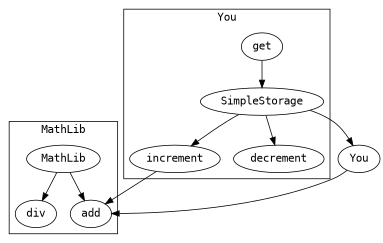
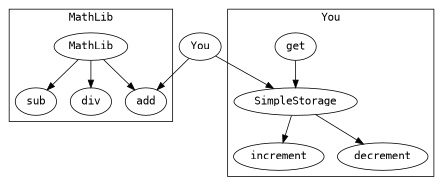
none -> (36, 102)
(335, 123) -> (241, 70)
(134, 186) -> none
